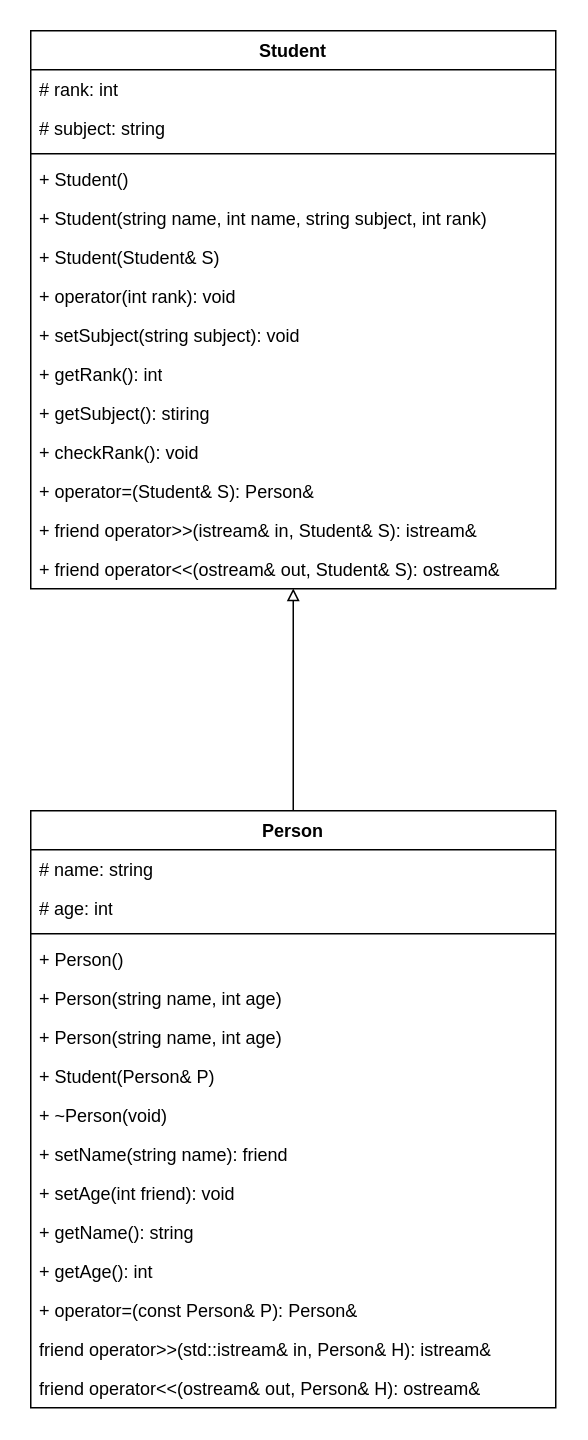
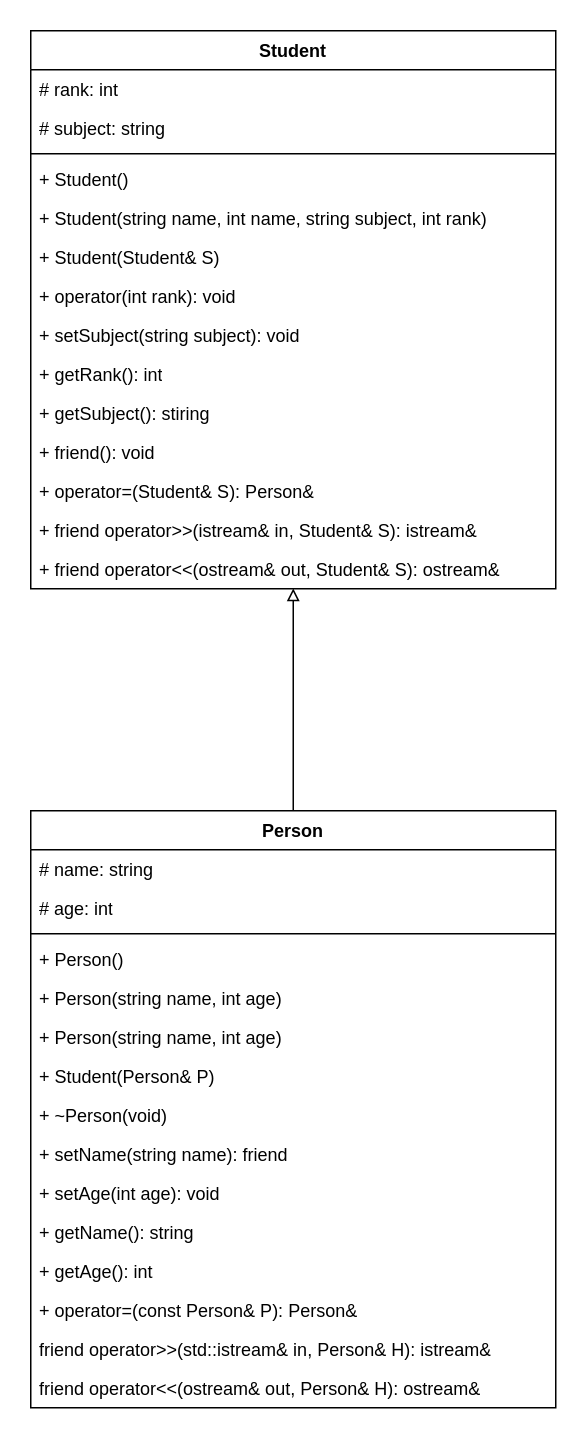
(126, 454) -> (109, 454)
(154, 1195) -> (142, 1195)
